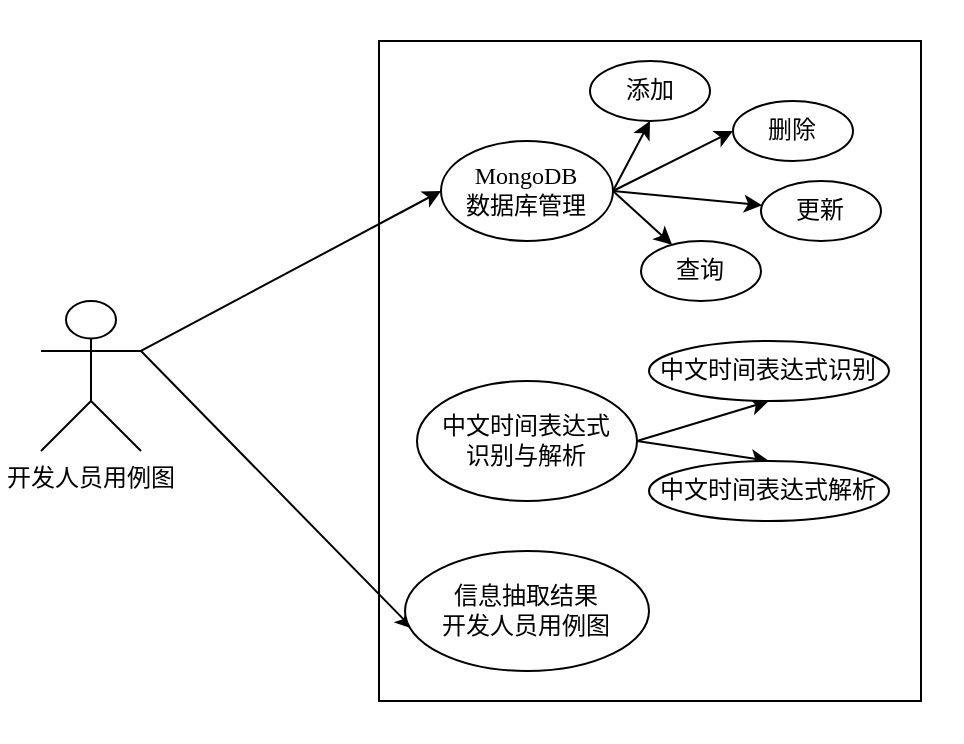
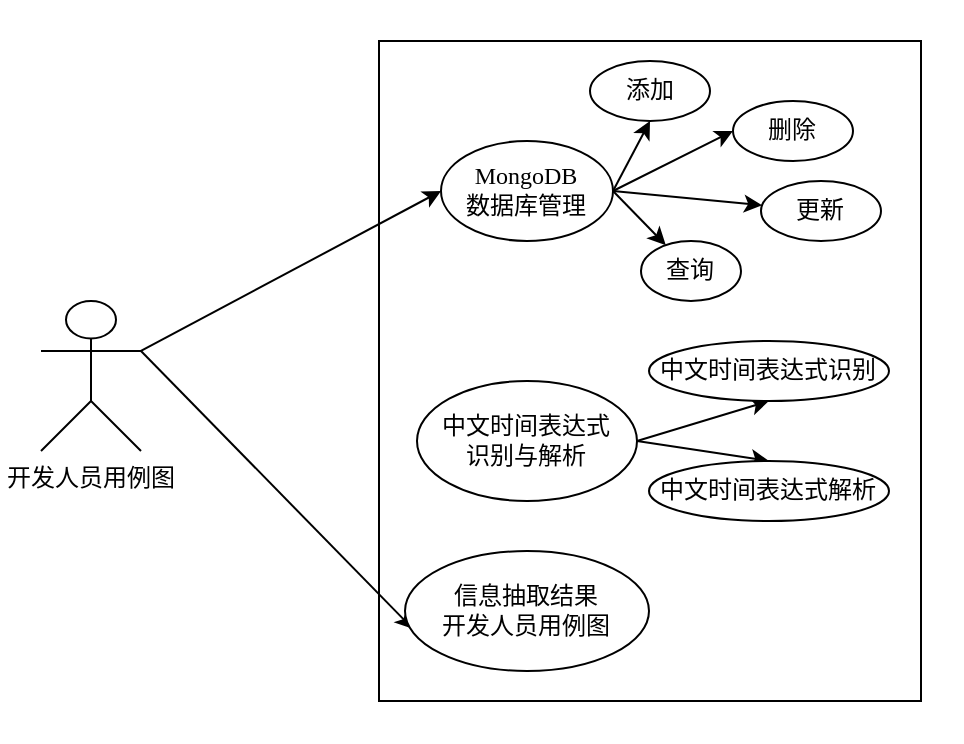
(701, 271) -> (691, 271)
